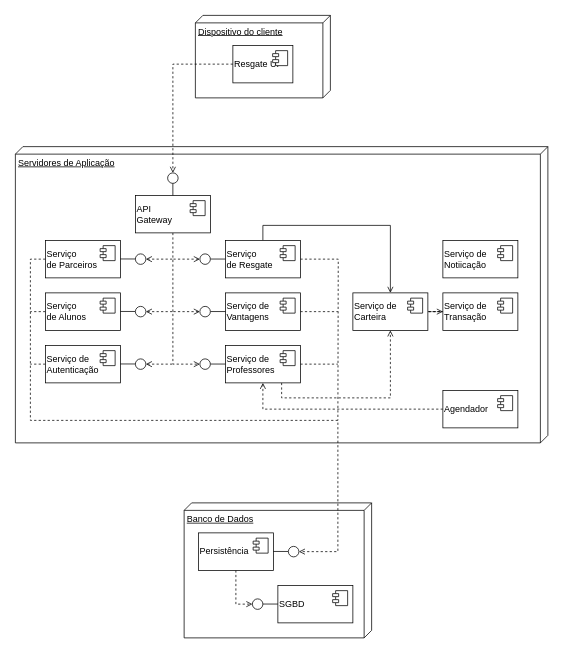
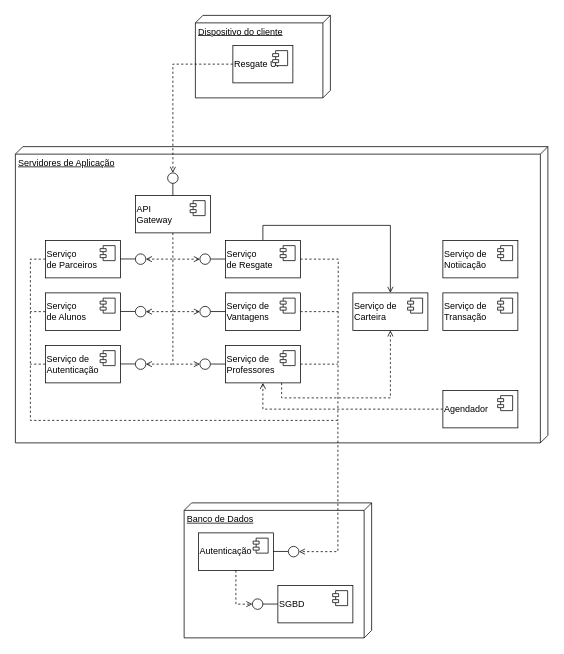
(437, 312) -> none
(228, 552) -> (229, 552)
